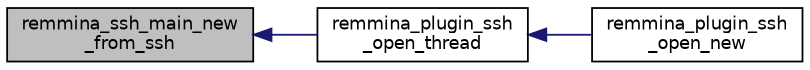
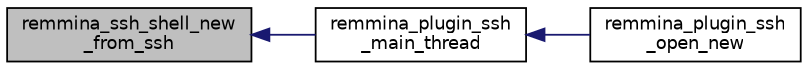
(130, 35) -> (129, 35)
(423, 35) -> (421, 35)
